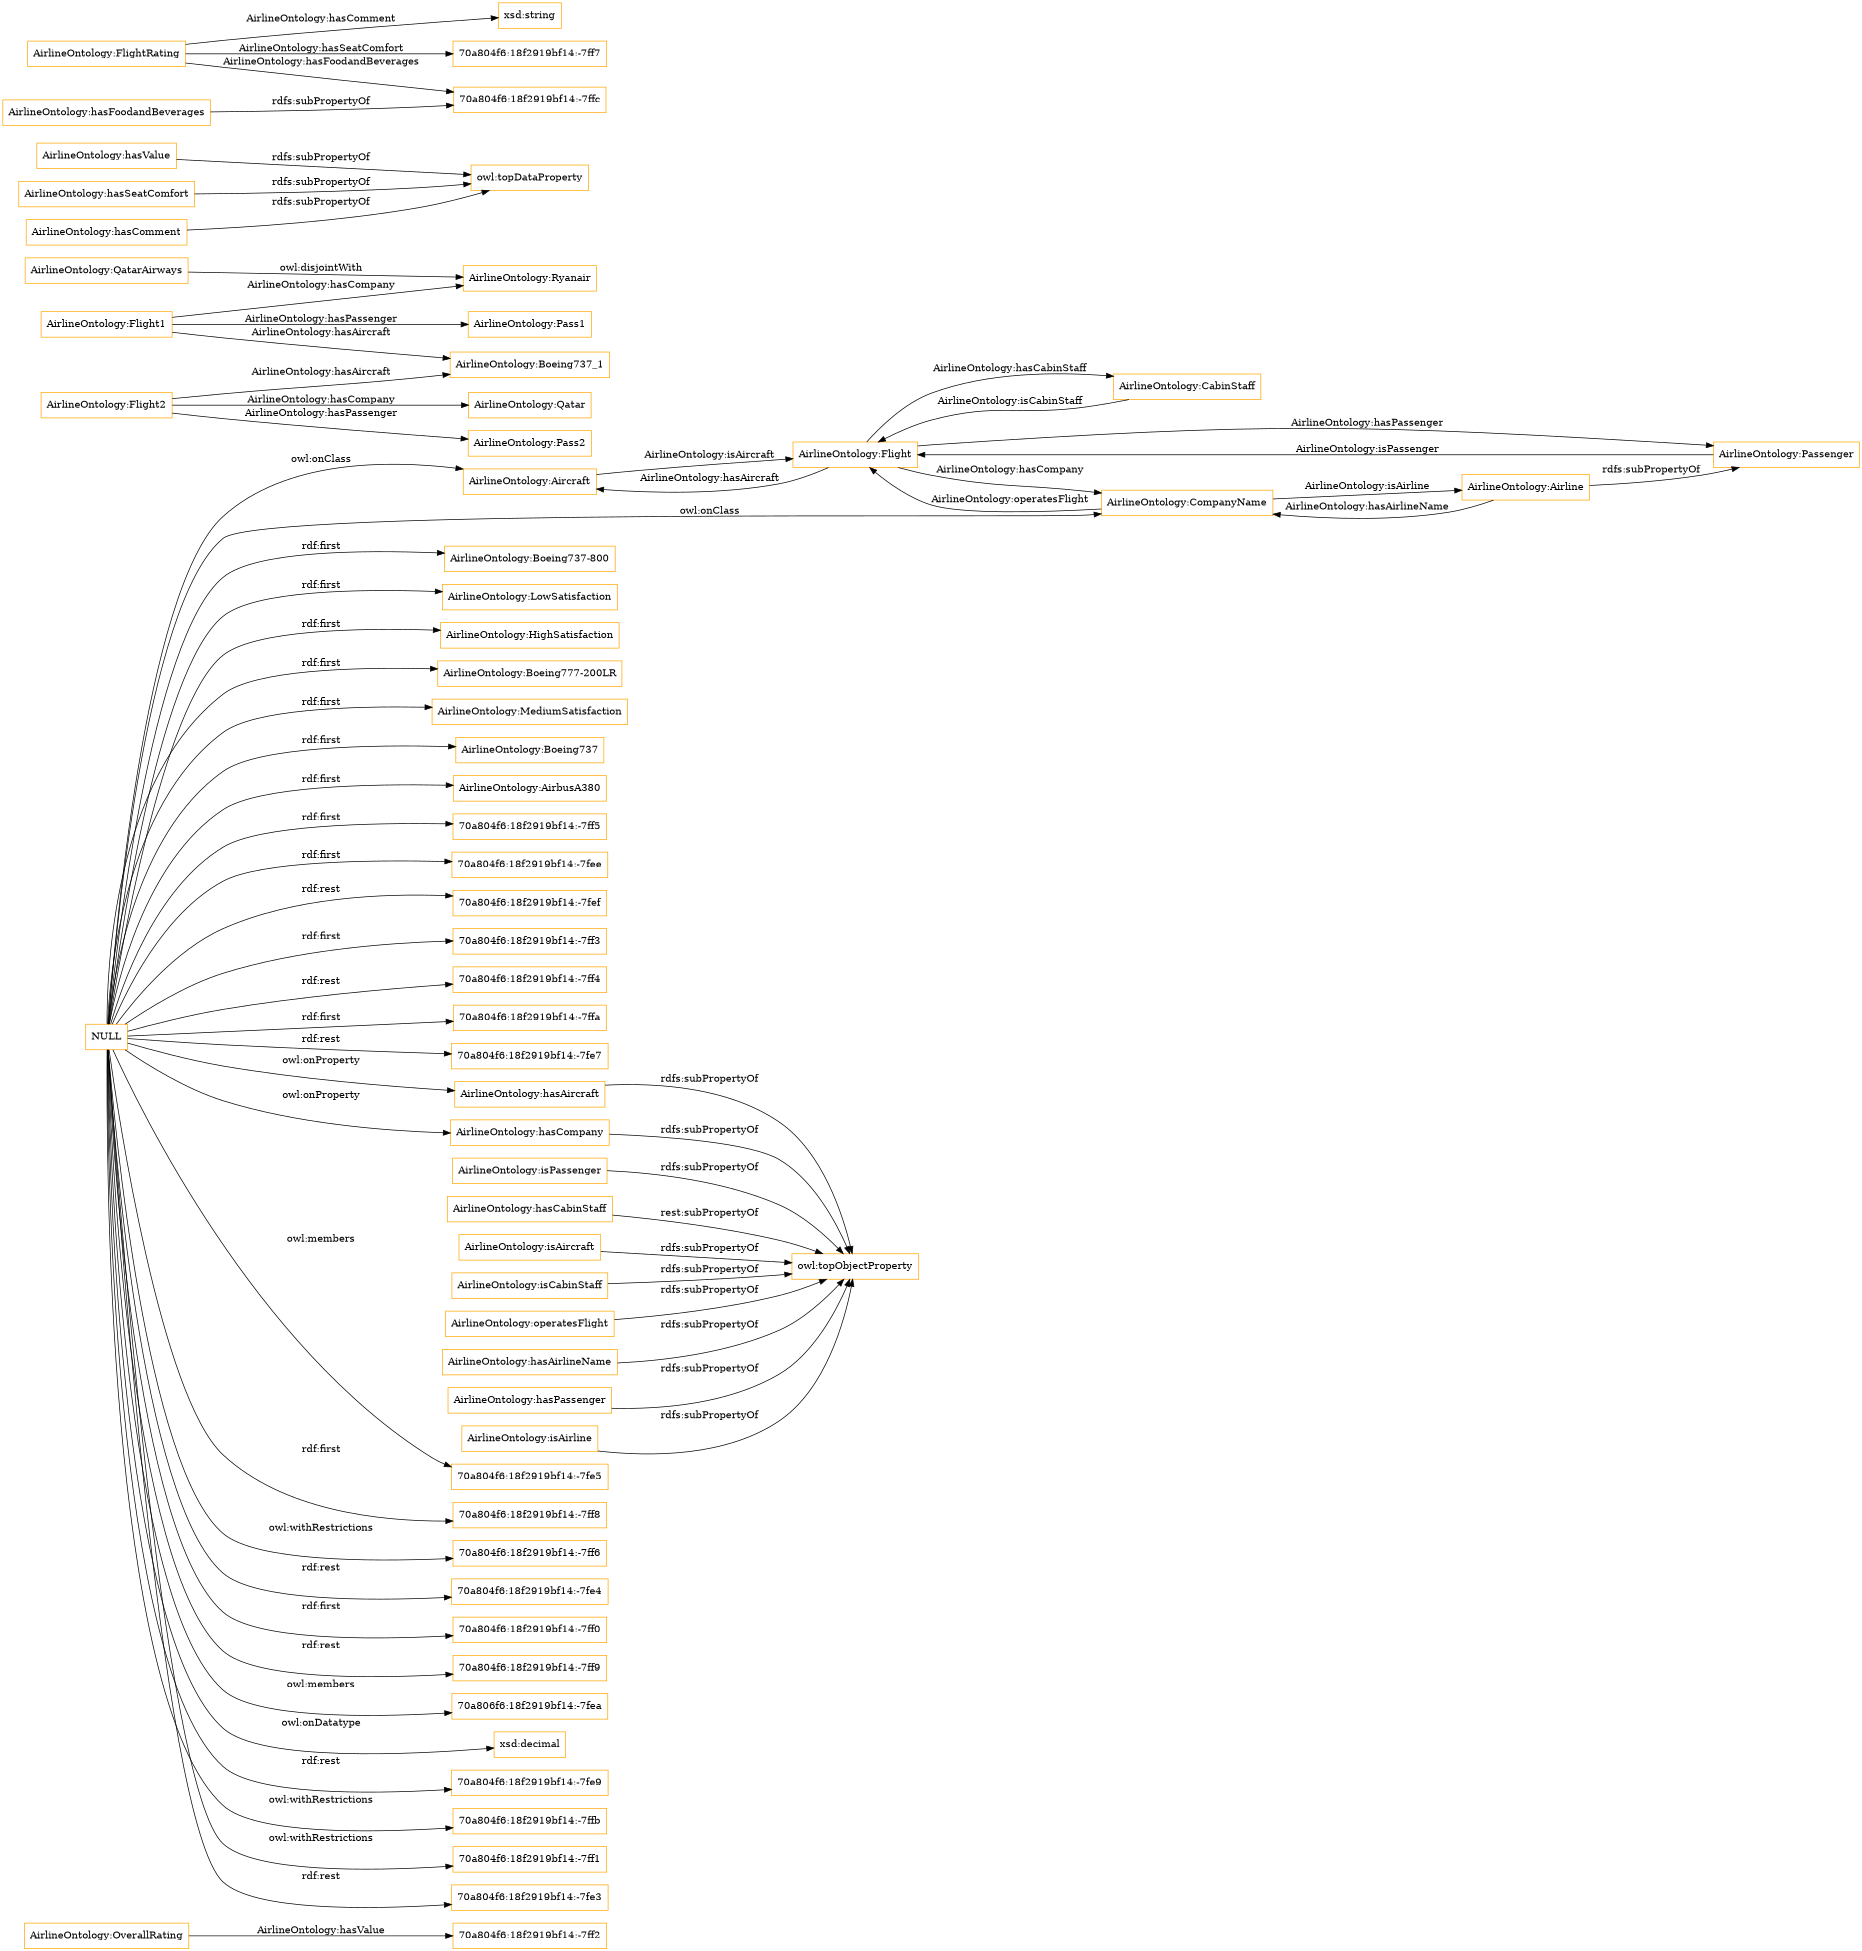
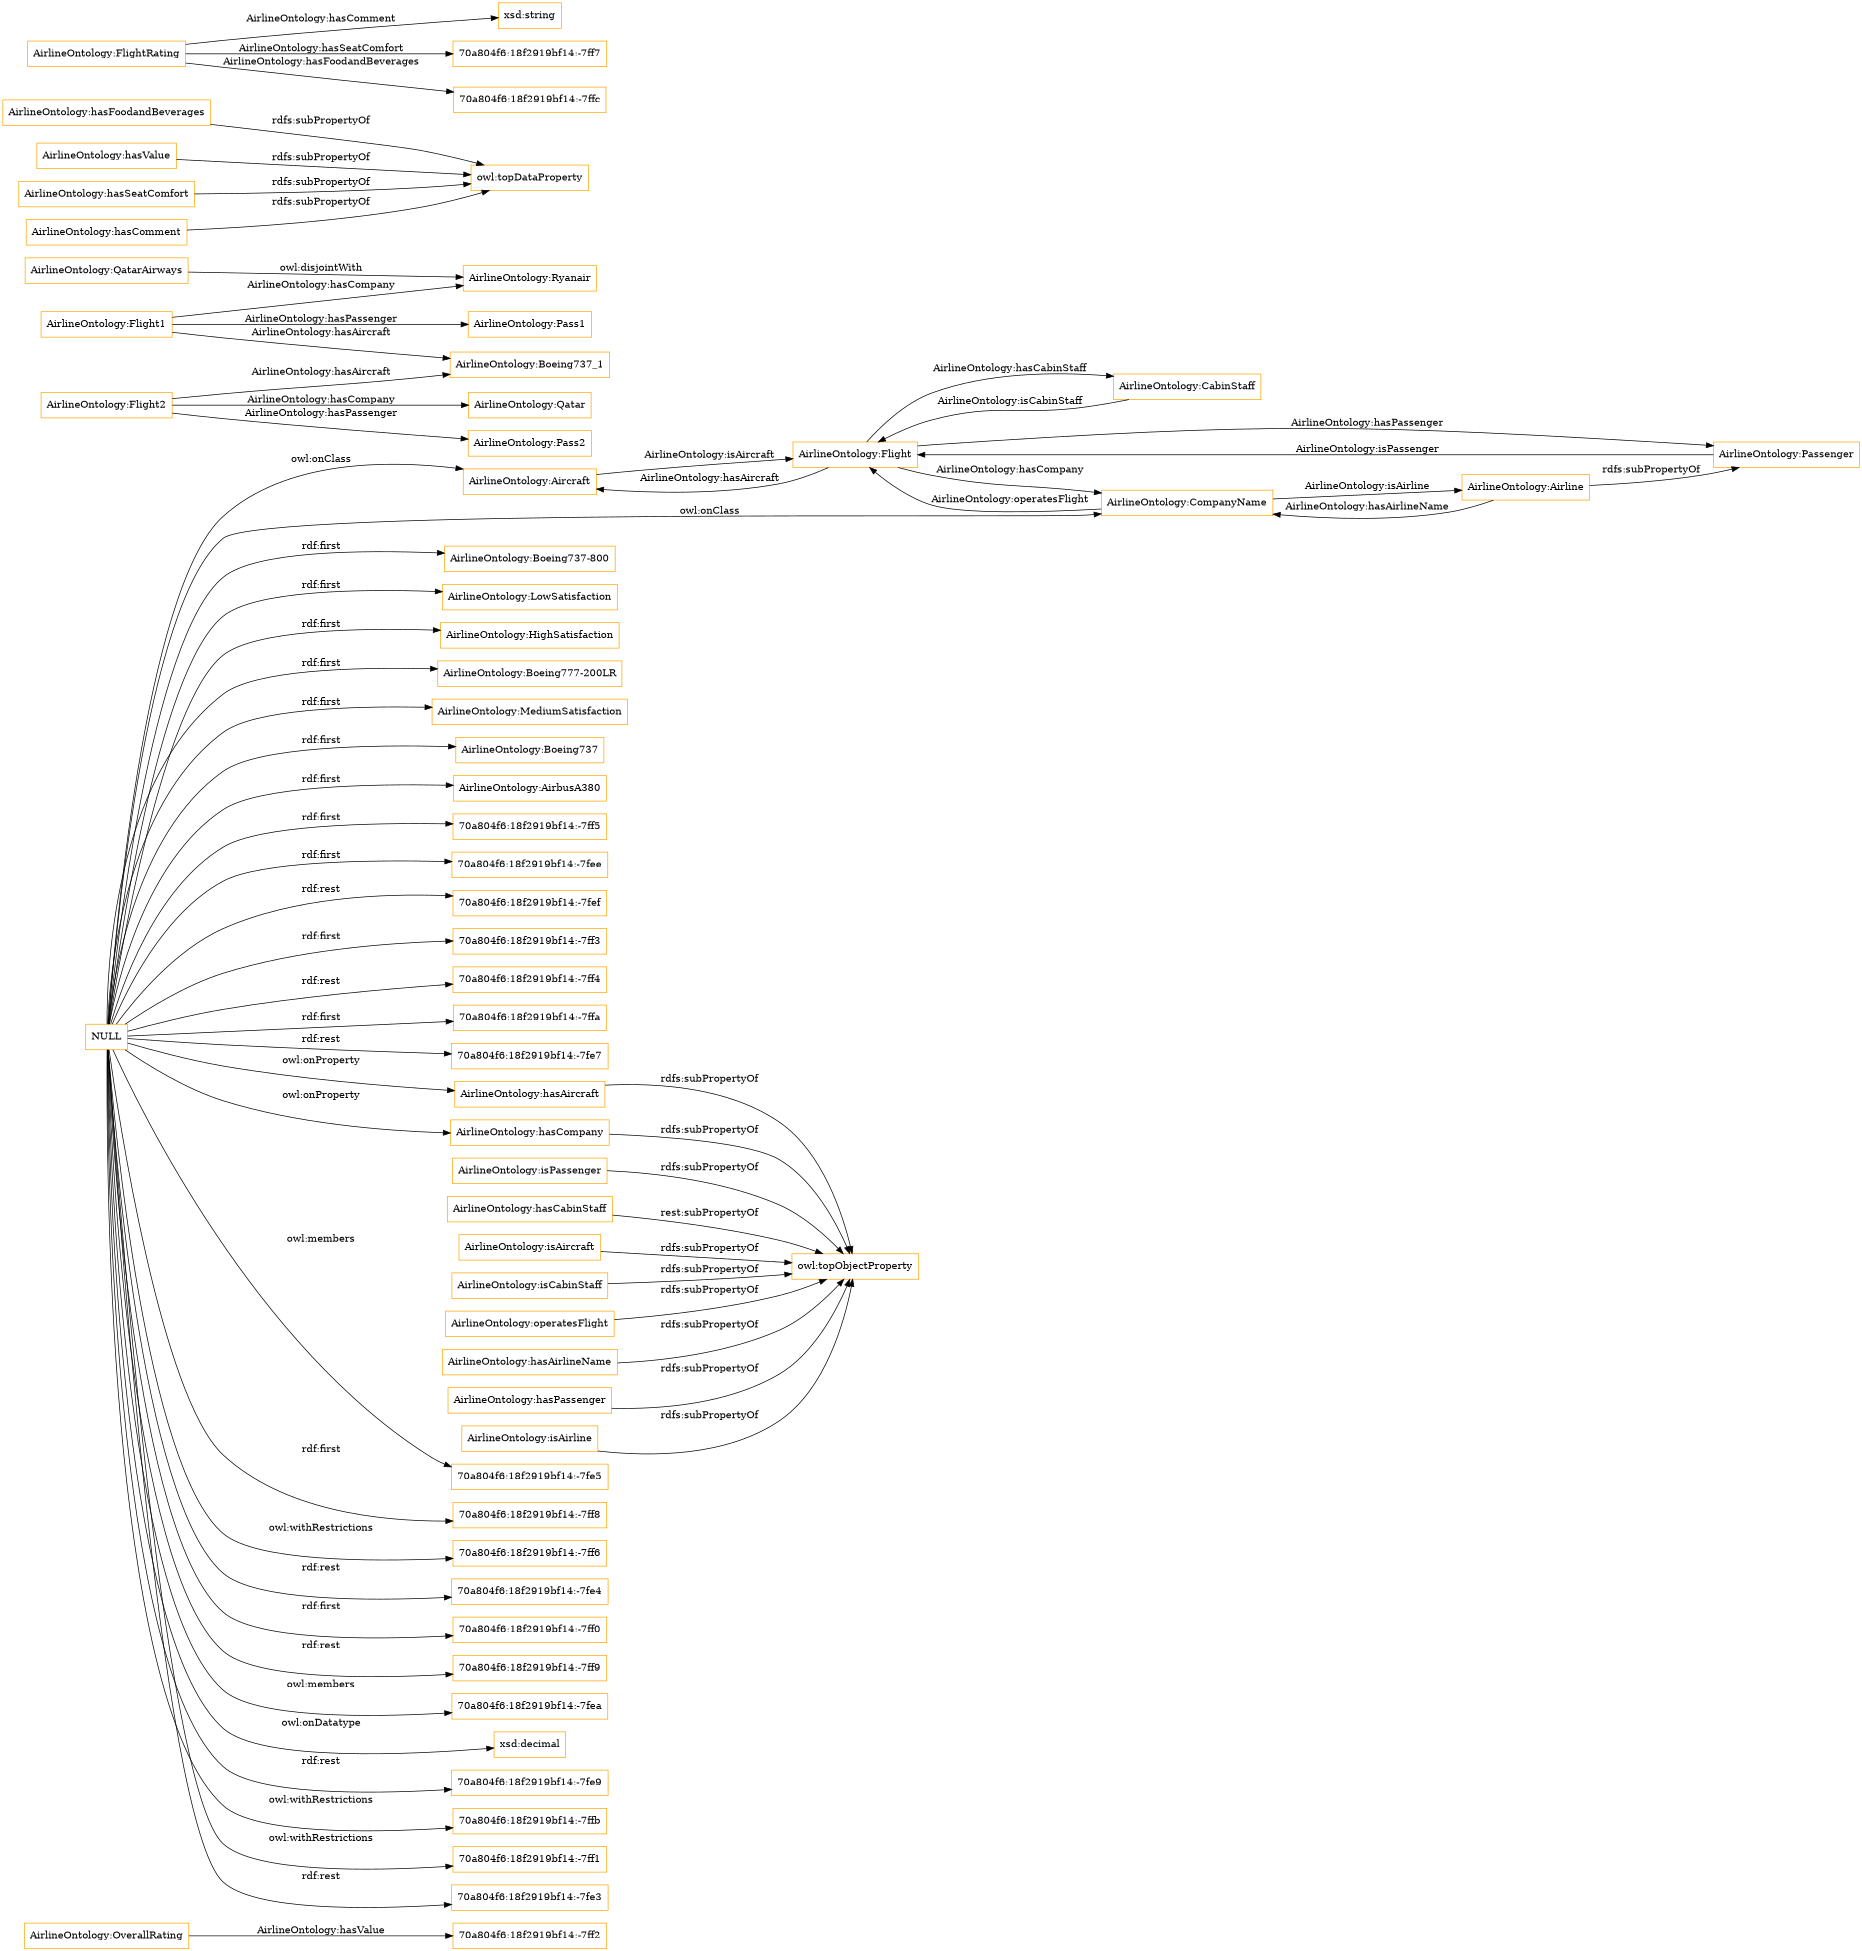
(328, 110) -> (344, 140)
(530, 1706) -> (530, 1706)
